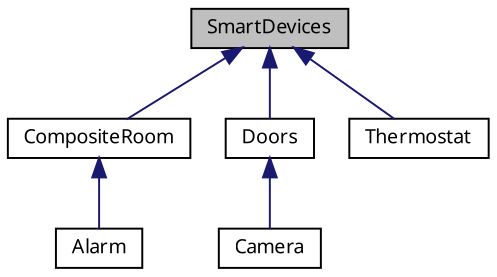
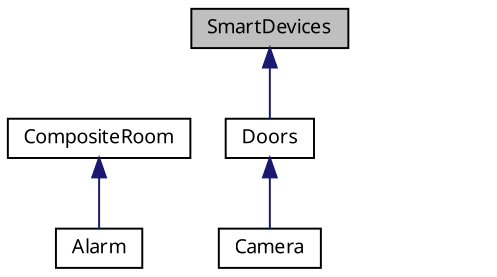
(176, 89) -> none
(419, 138) -> none
